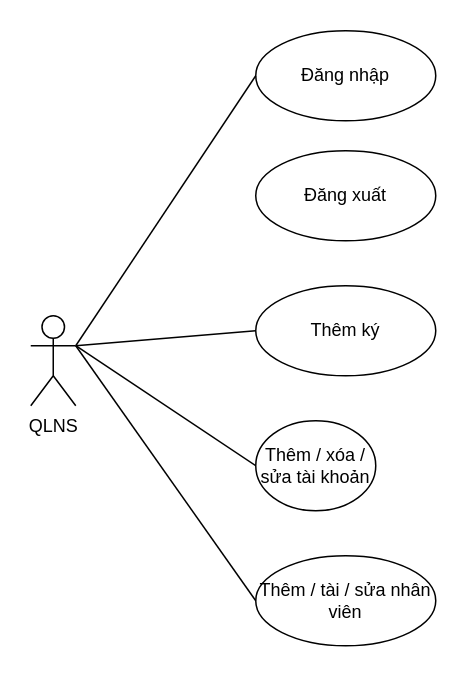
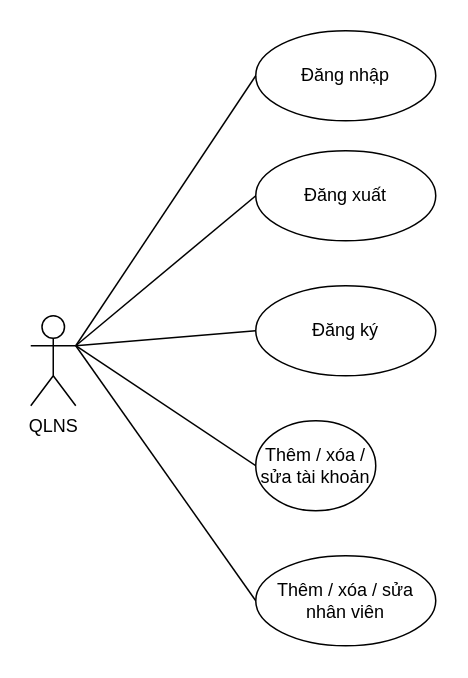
none -> (167, 269)
(346, 331) -> (346, 331)
(346, 601) -> (346, 601)
